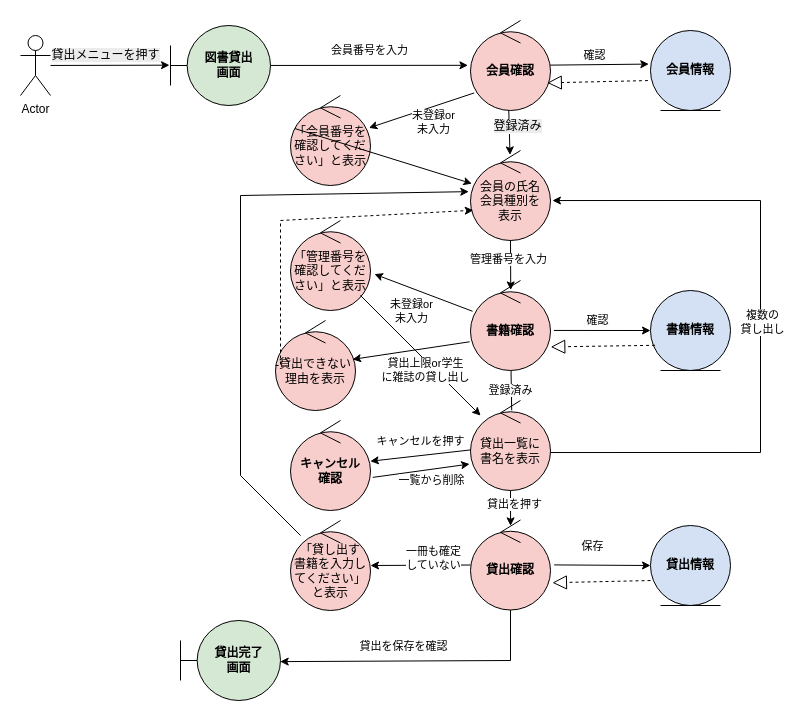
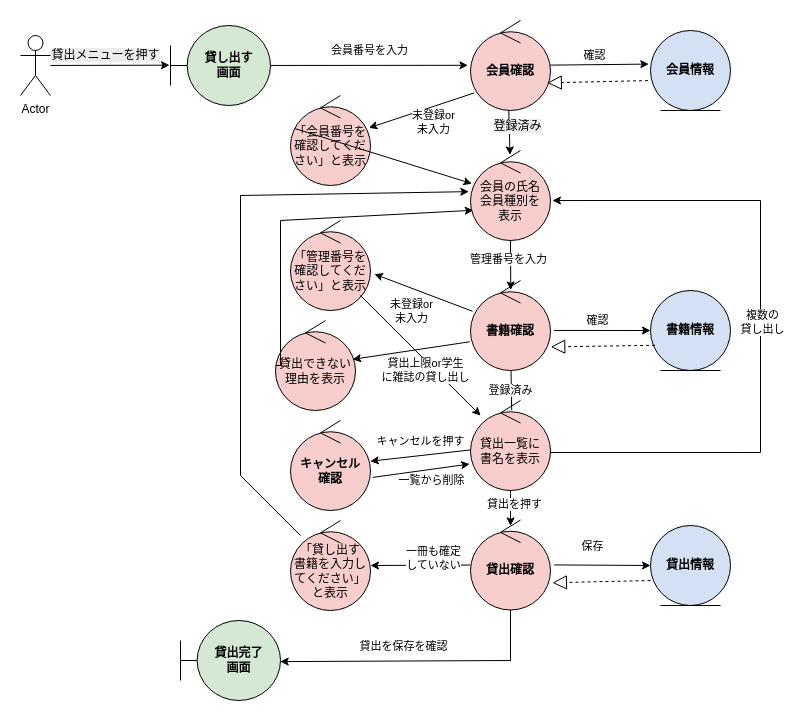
(229, 66) -> (229, 66)
(300, 219) -> (300, 219)
